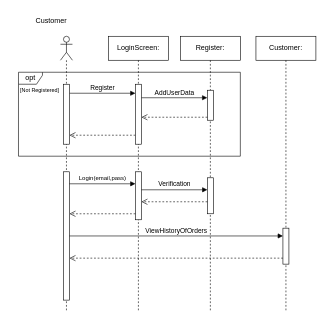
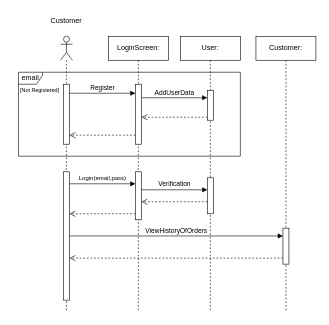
(51, 21) -> (66, 21)
(210, 48) -> (210, 48)
(30, 78) -> (30, 78)
